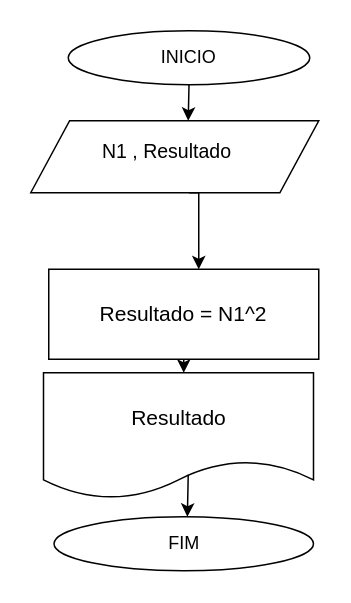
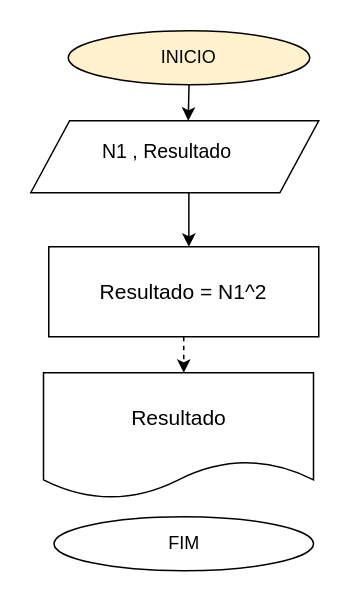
(189, 58) -> (189, 58)
(184, 314) -> (184, 292)
(188, 491) -> none
